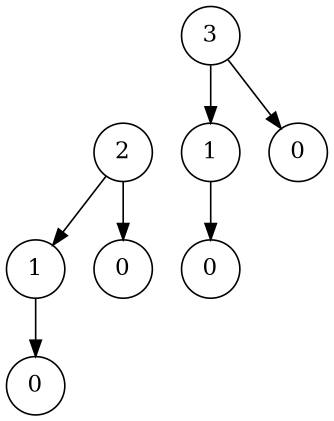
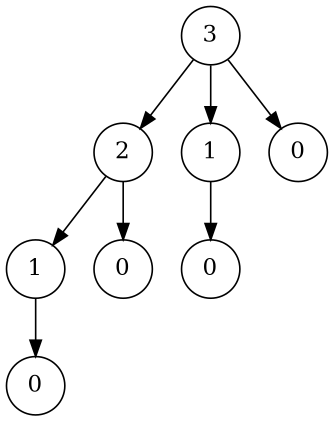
none -> (172, 87)
